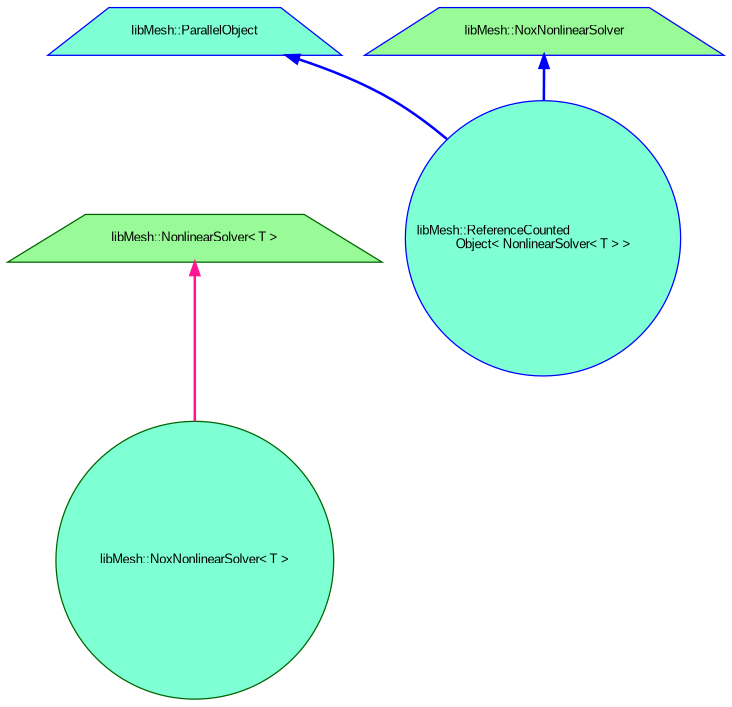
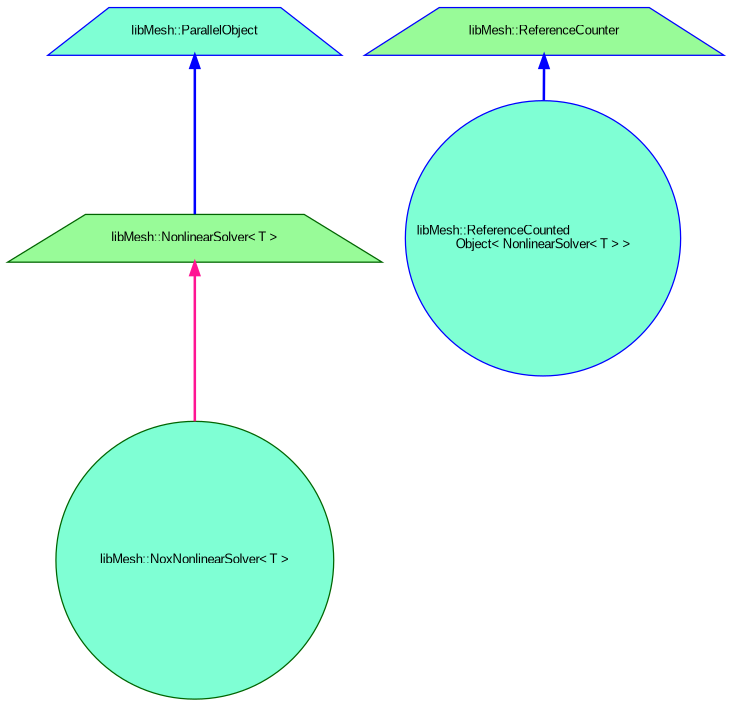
(544, 31) -> (544, 31)
(377, 91) -> (195, 141)
